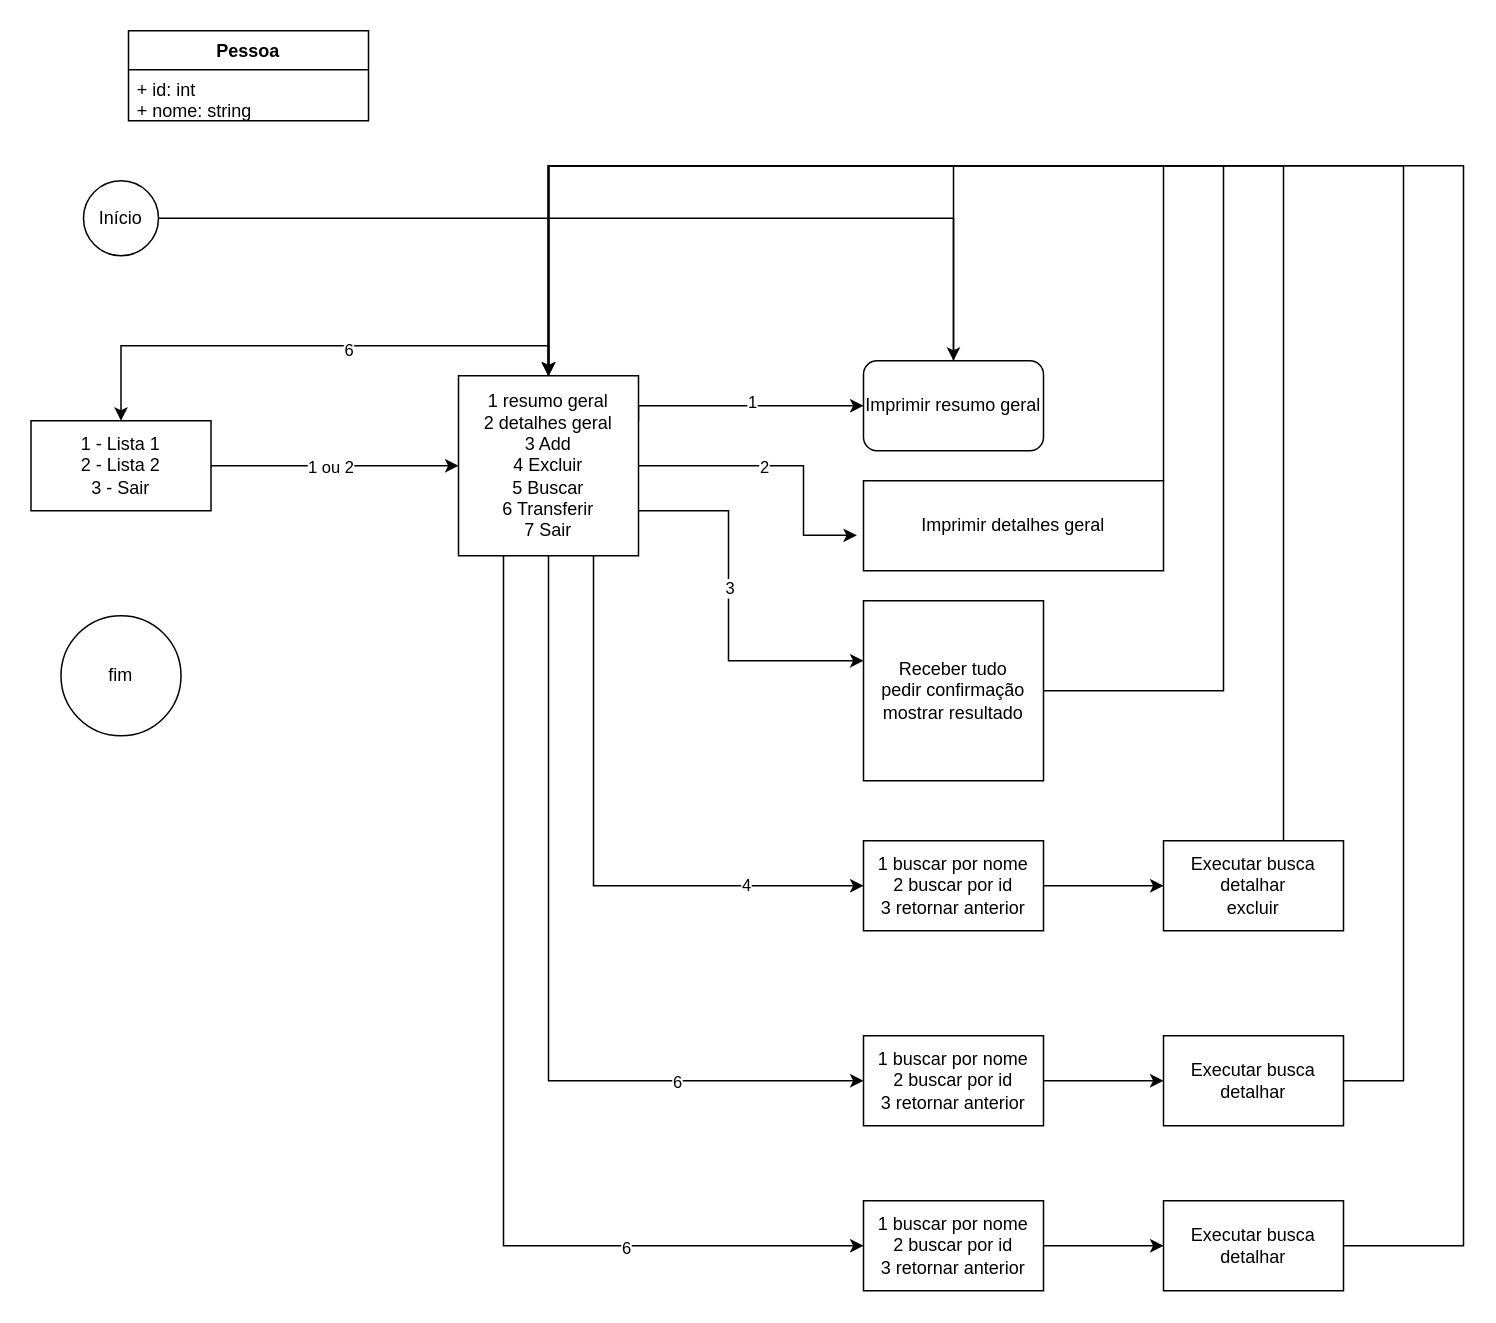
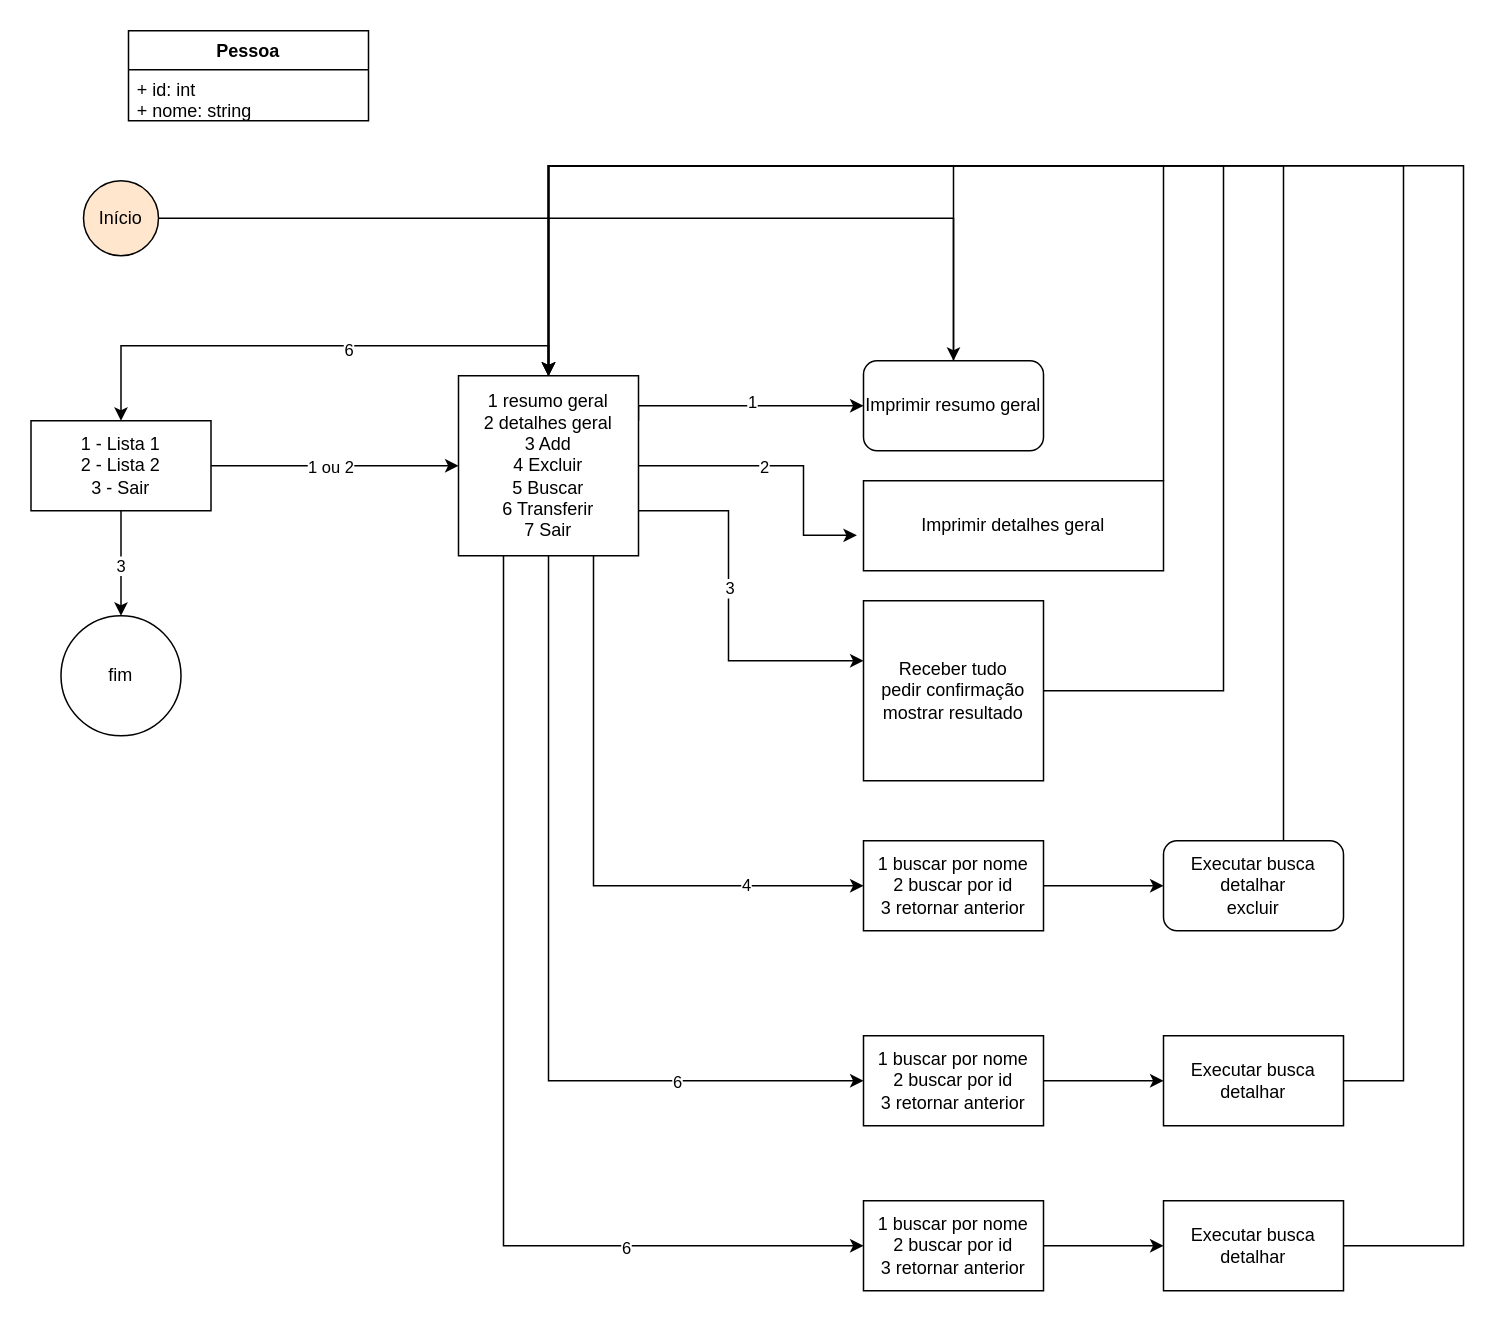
(121, 218) -> (121, 218)
none -> (121, 558)
(1253, 886) -> (1253, 886)
